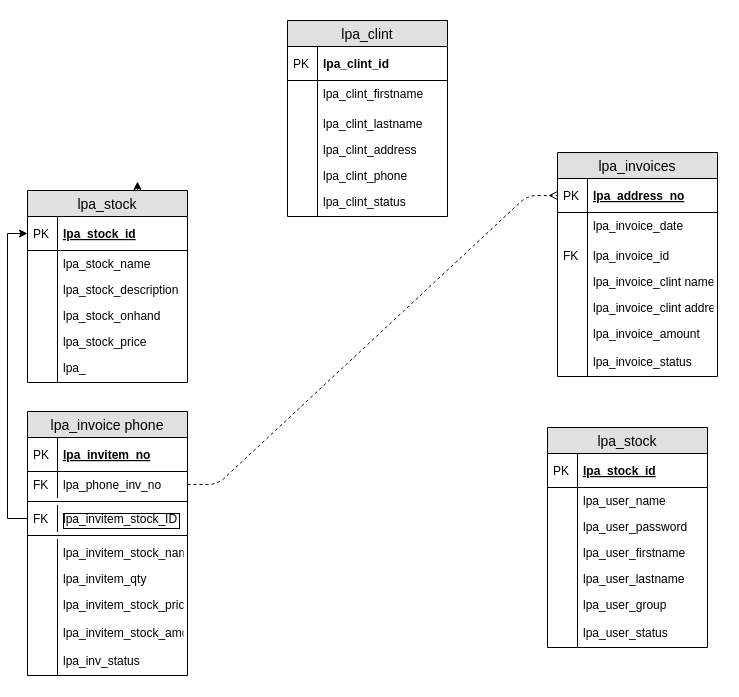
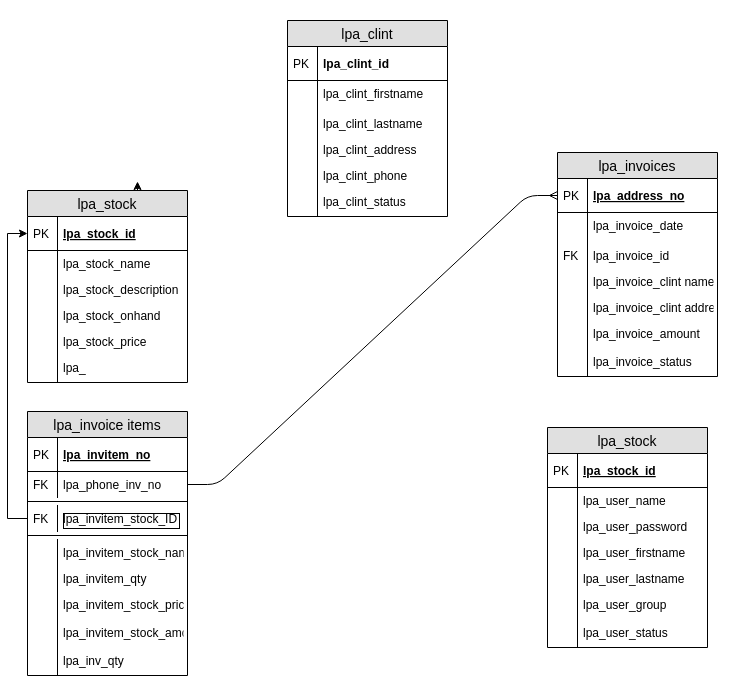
(373, 340) -> (373, 340)
(107, 425) -> (107, 425)
(107, 661) -> (97, 661)
